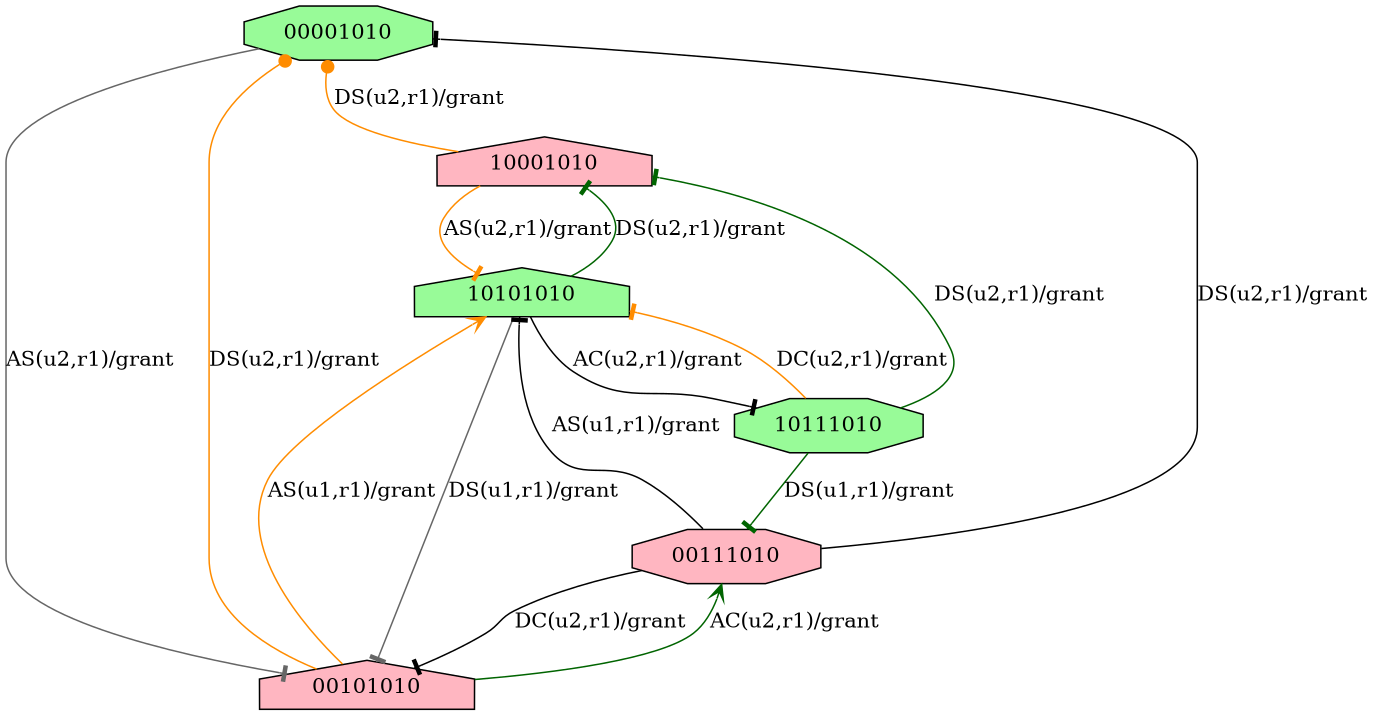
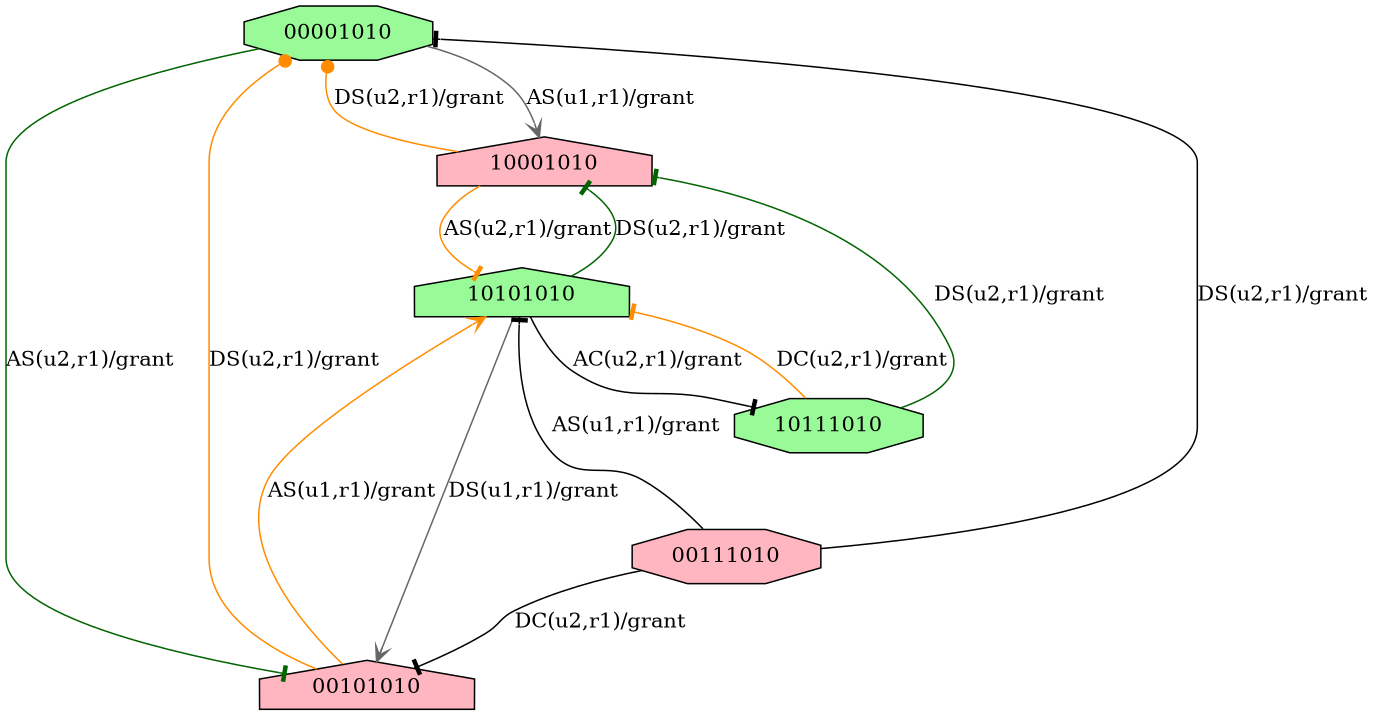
none -> (490, 72)
(6, 370) -> (6, 370)
(446, 486) -> (446, 486)
(780, 488) -> none
(607, 662) -> none
